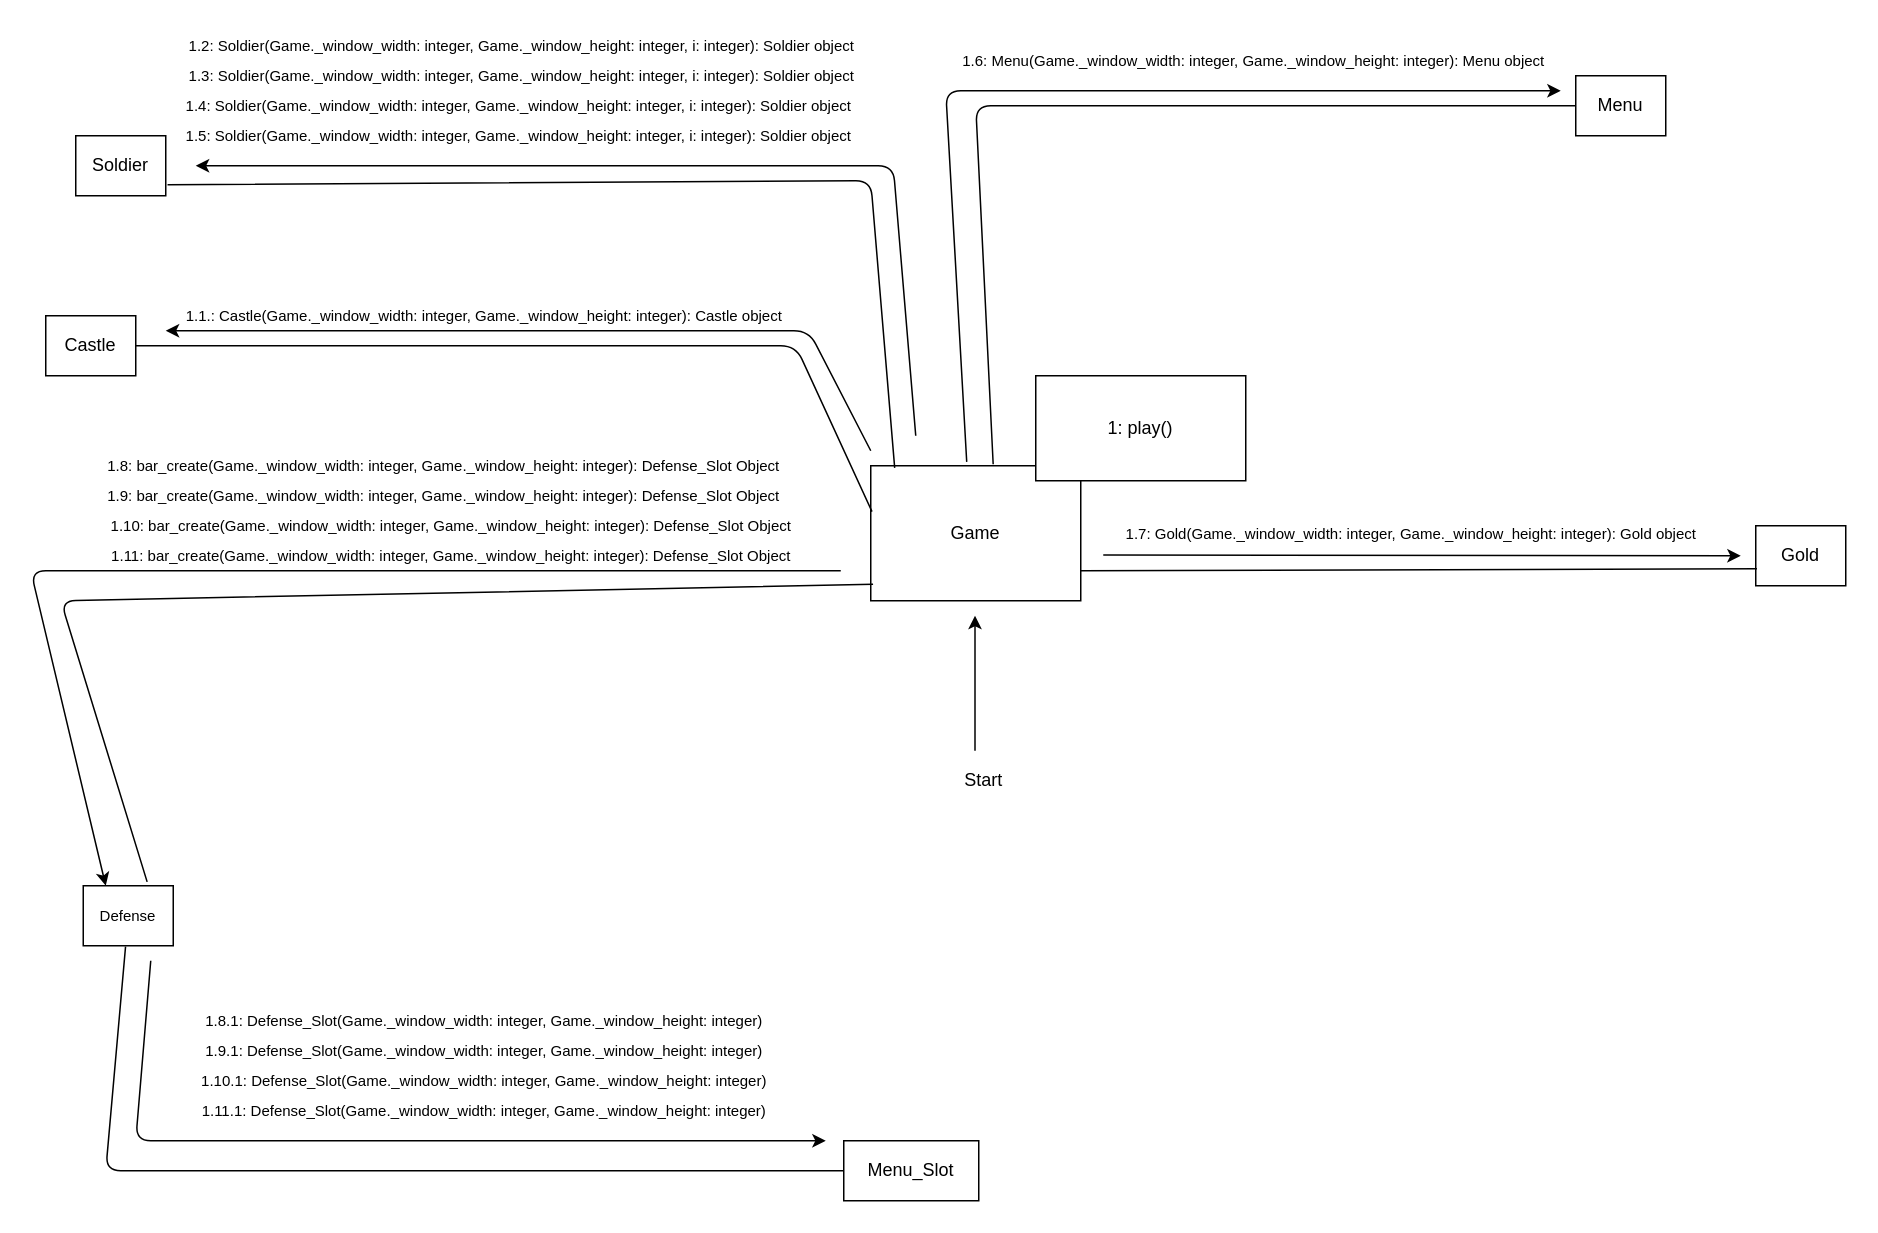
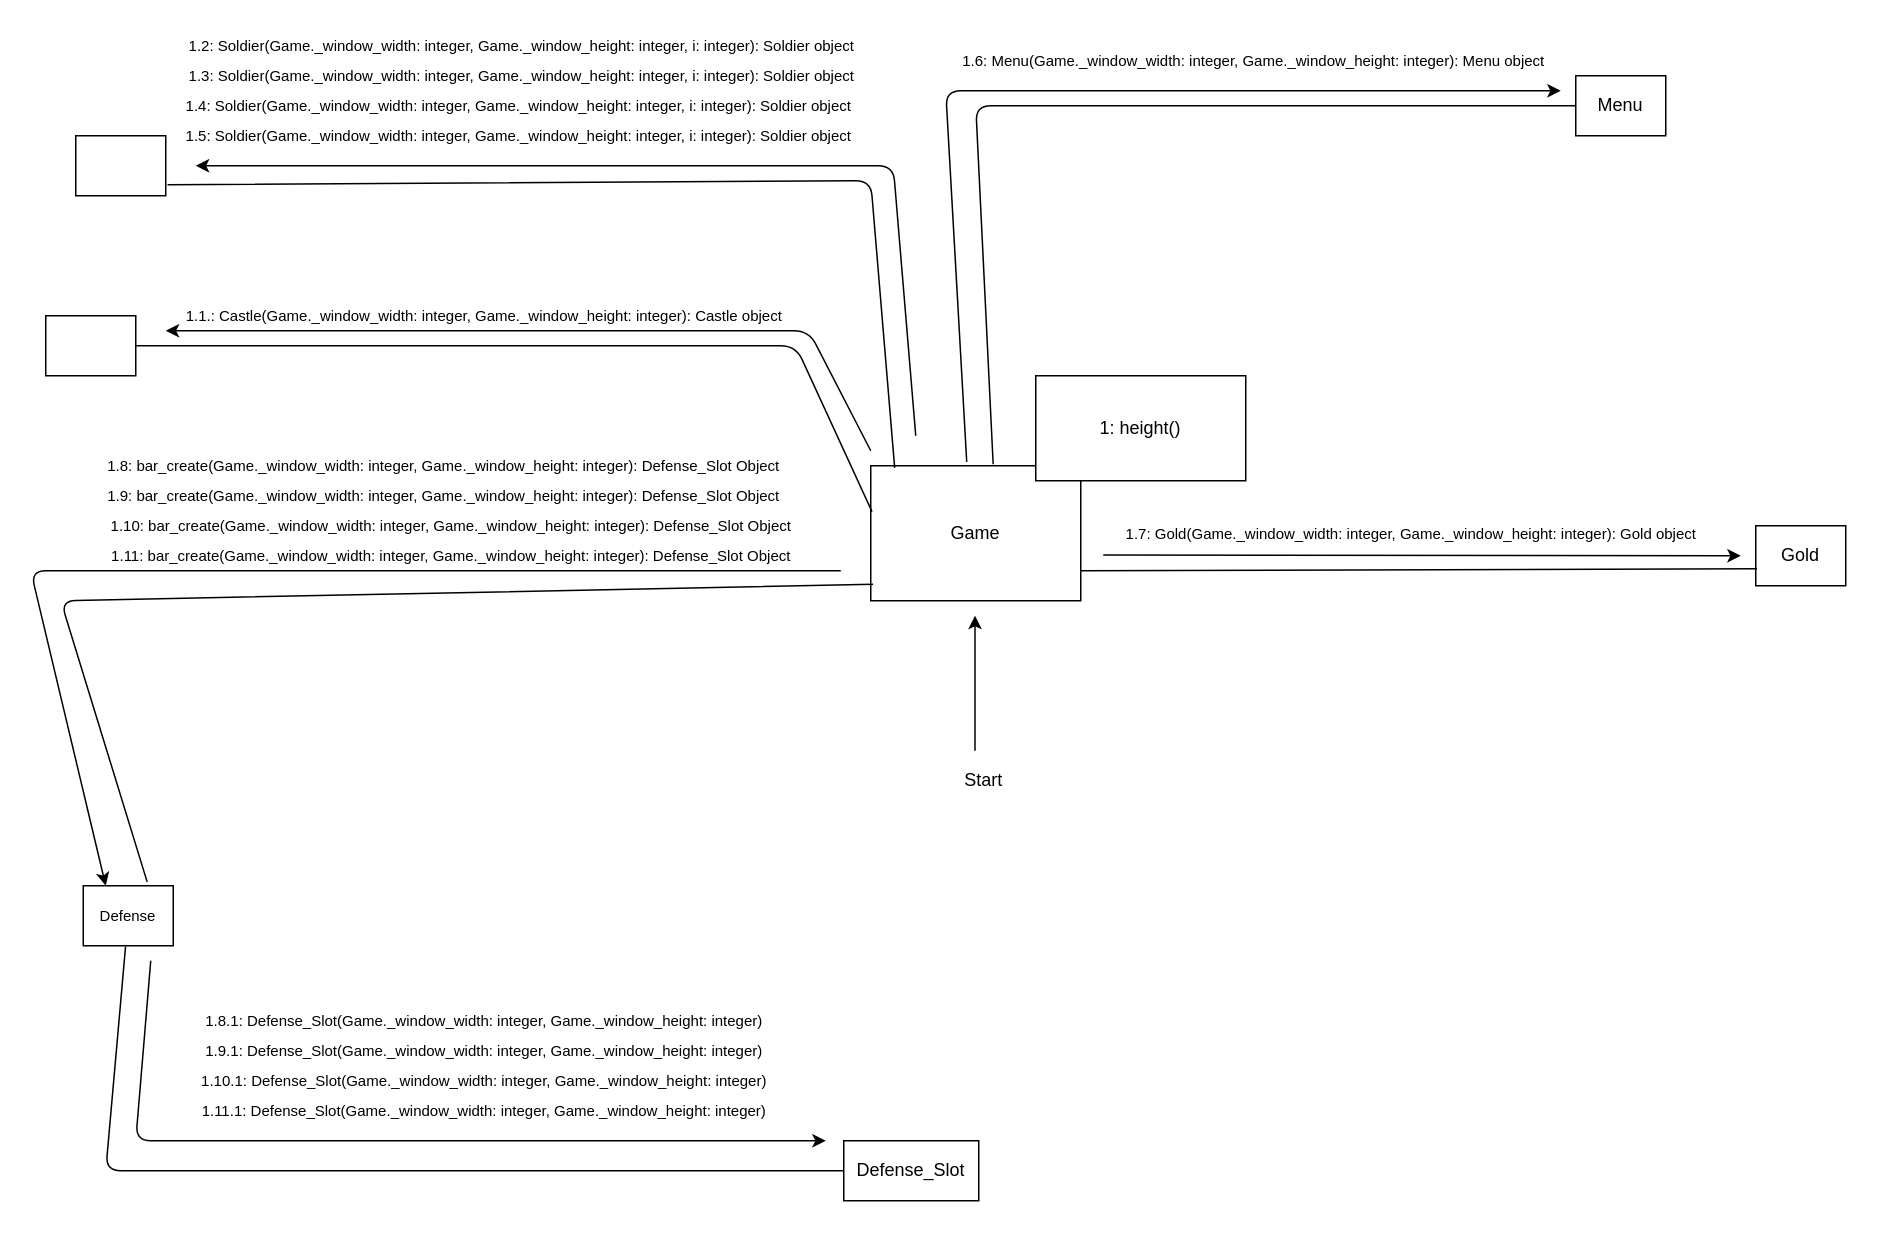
(121, 166) -> none
(91, 346) -> none
(1141, 428) -> (1141, 428)
(911, 1171) -> (911, 1171)
